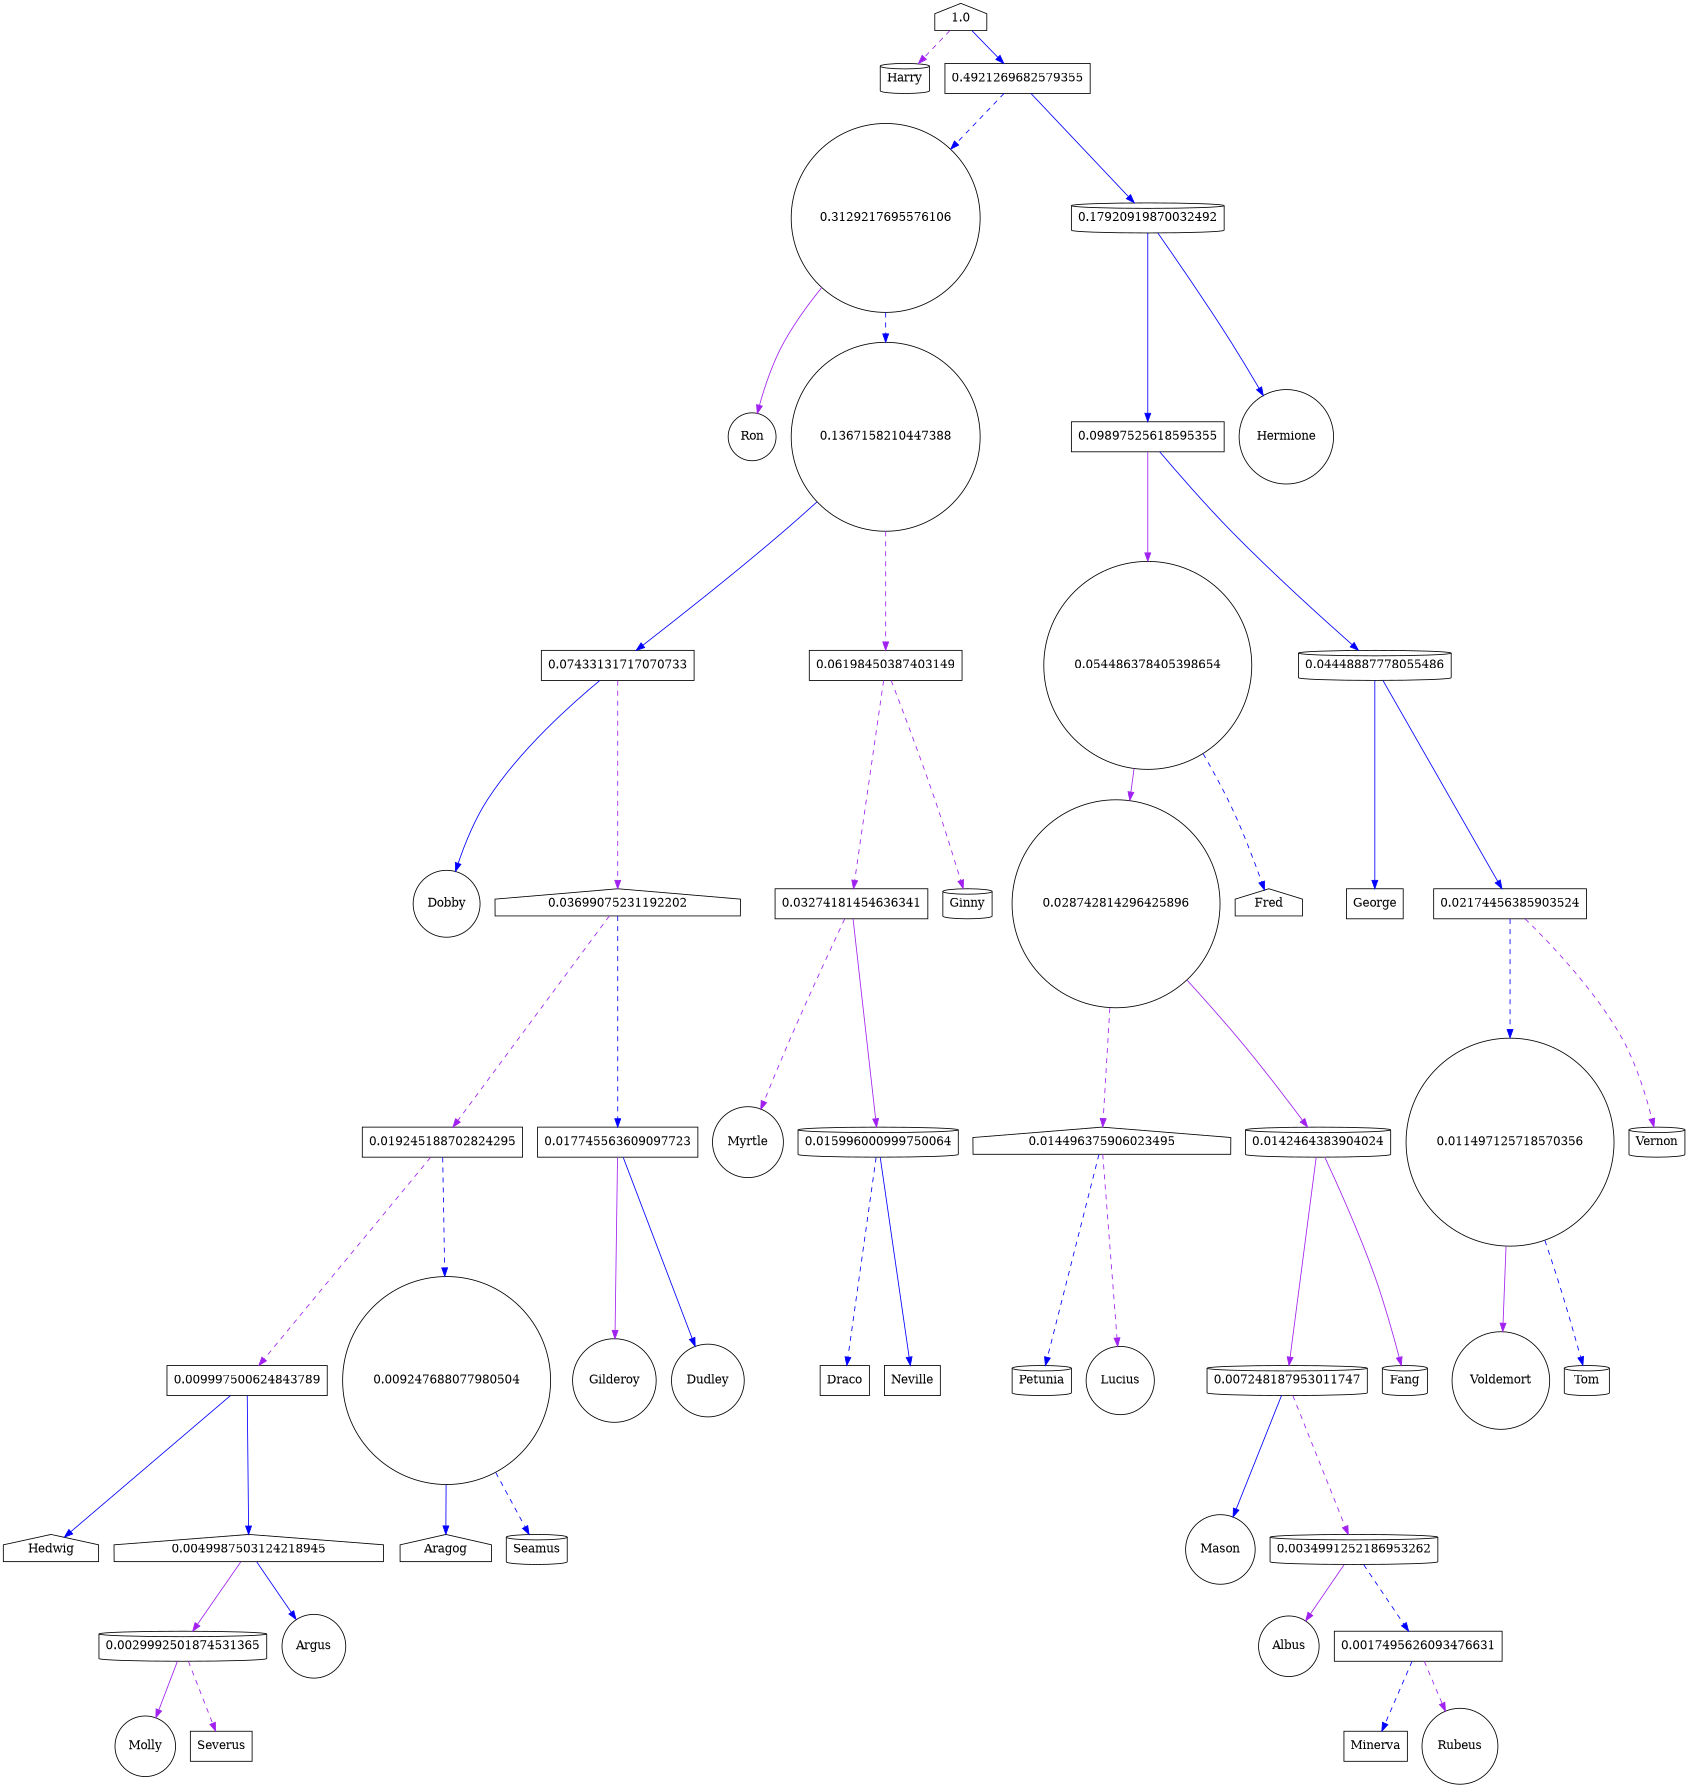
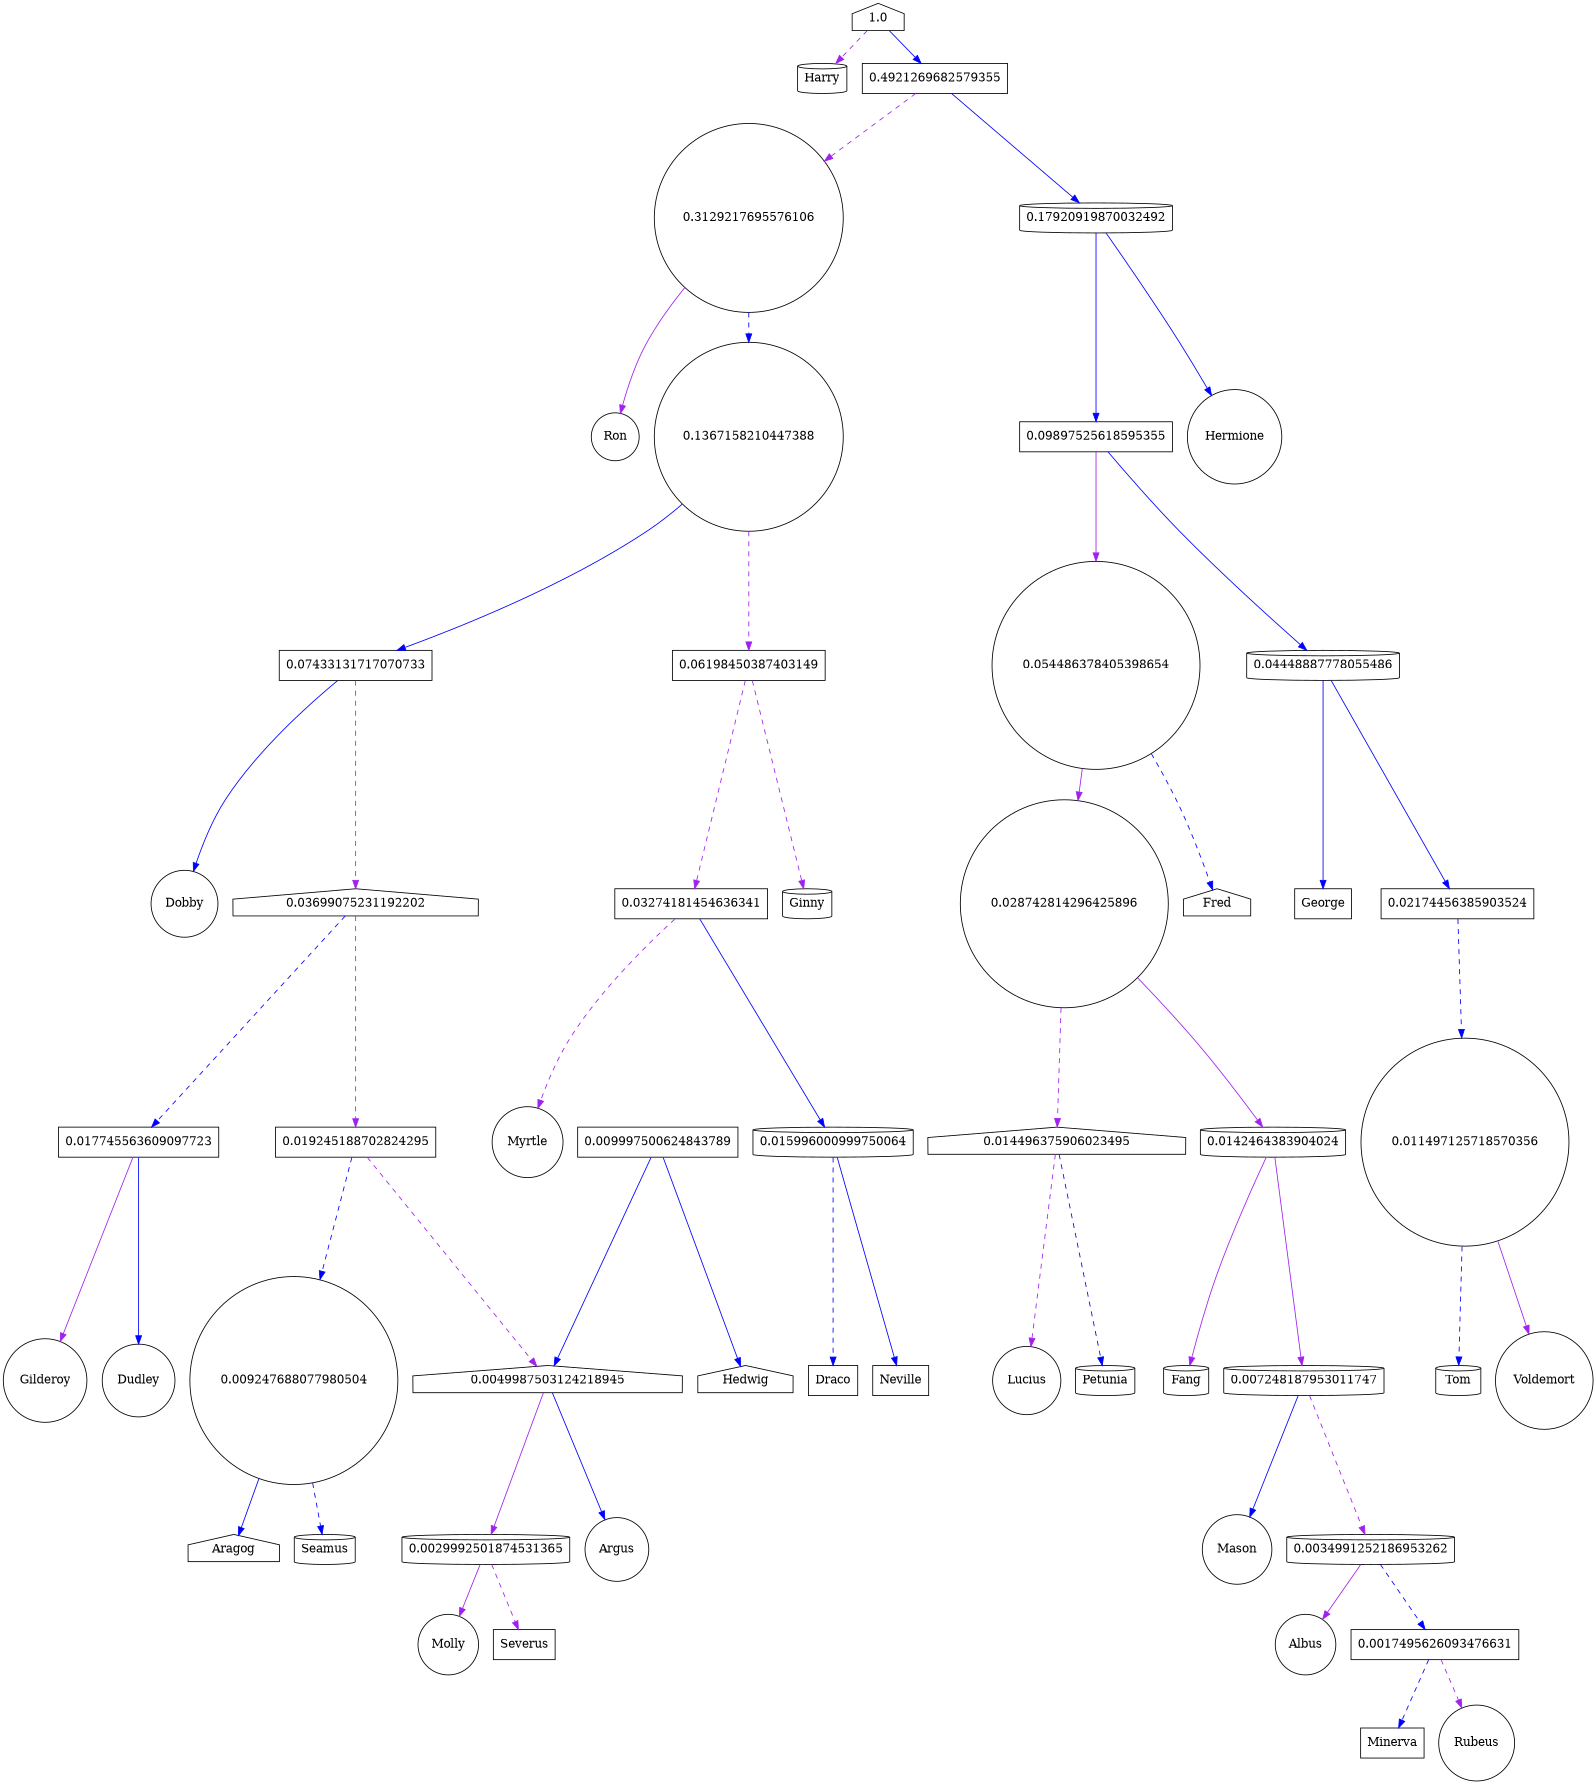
(980, 118) -> (874, 125)
(864, 1019) -> (760, 1019)
(1657, 1142) -> none
(347, 1258) -> (449, 1259)
